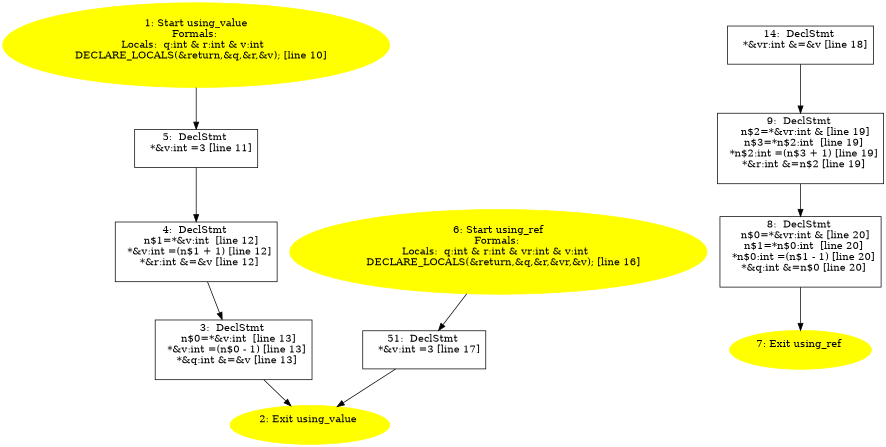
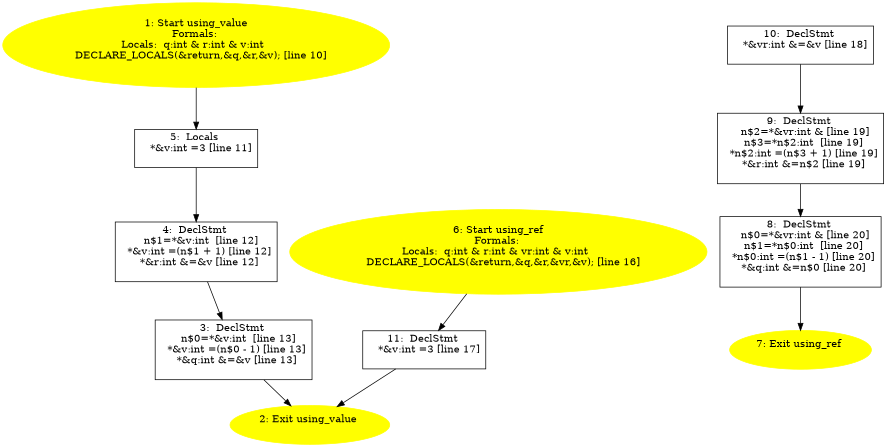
(801, 45) -> (801, 45)
(196, 148) -> (196, 148)
(424, 350) -> (424, 350)
